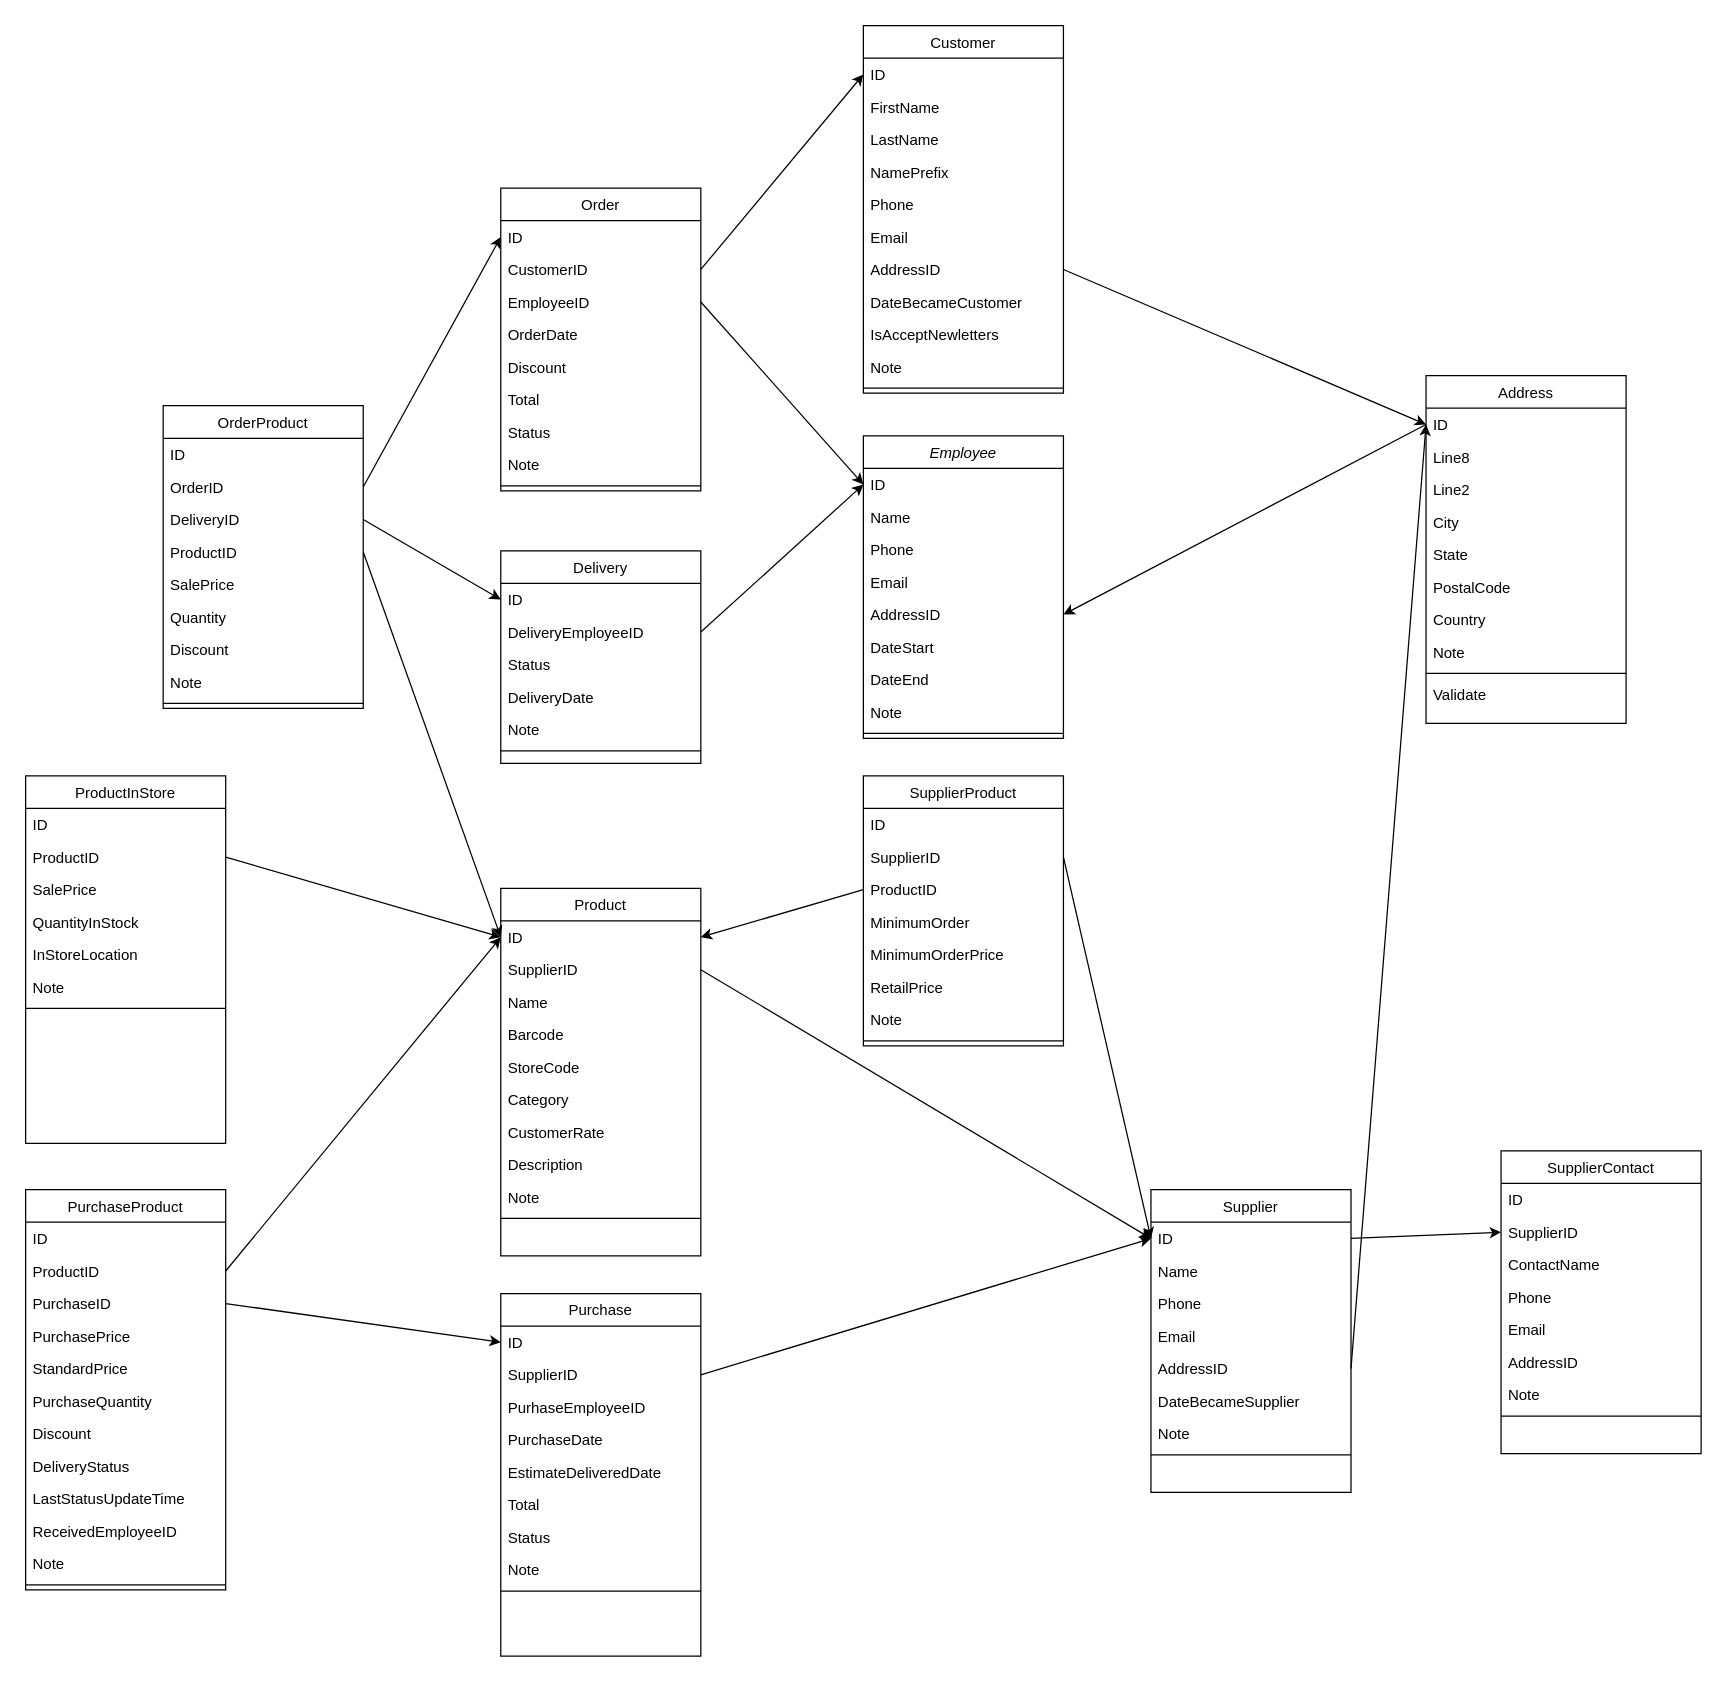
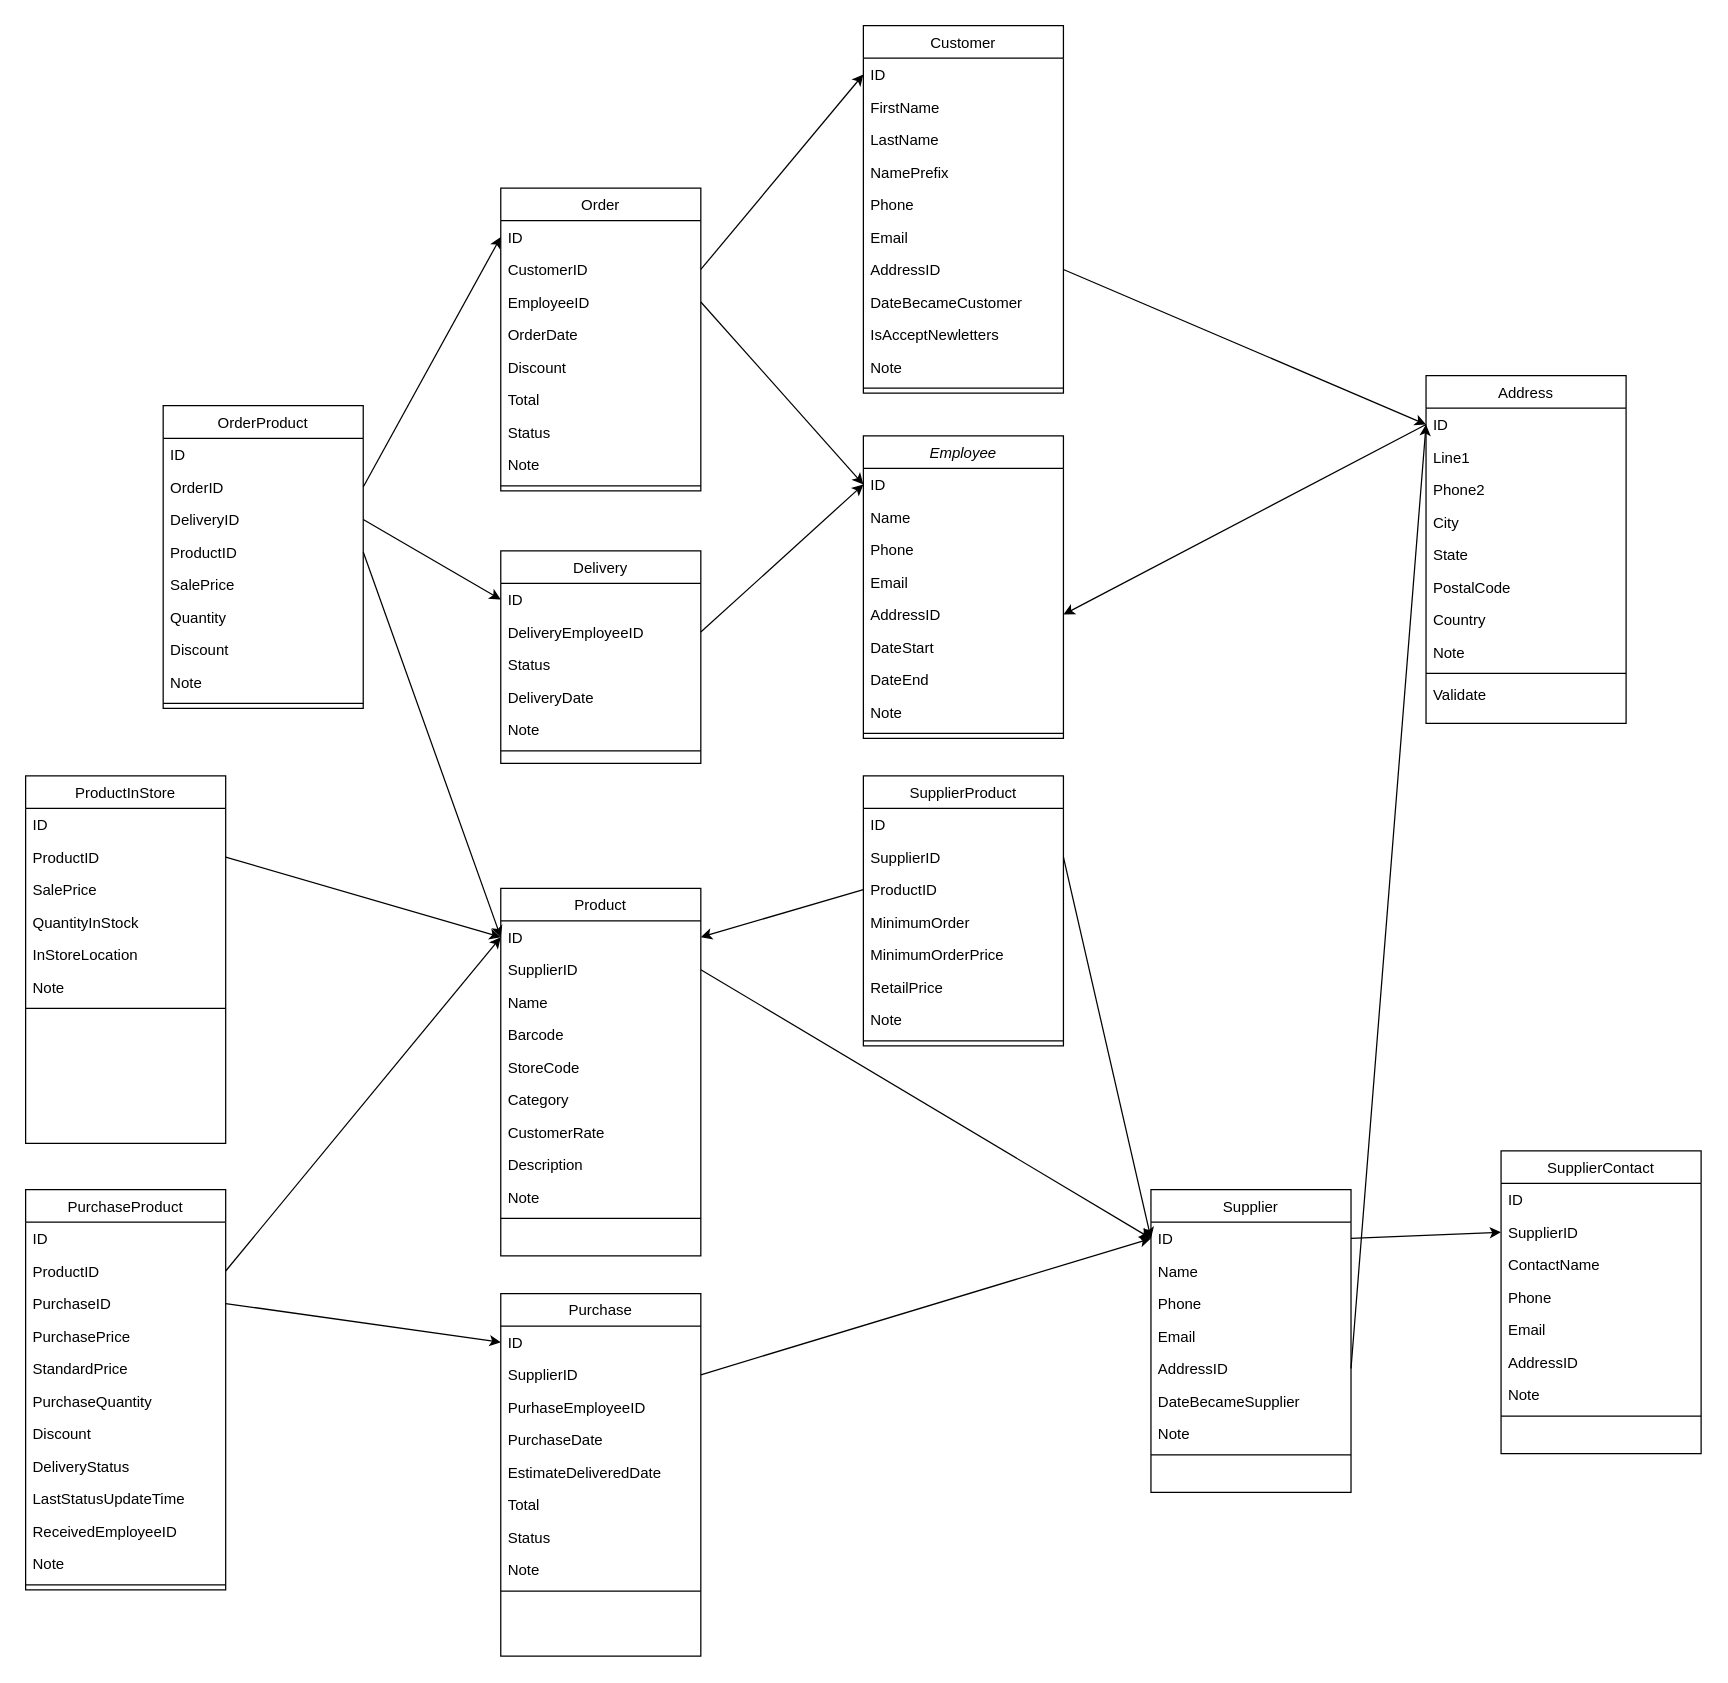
(1452, 458) -> (1452, 458)
(1452, 490) -> (1458, 490)
